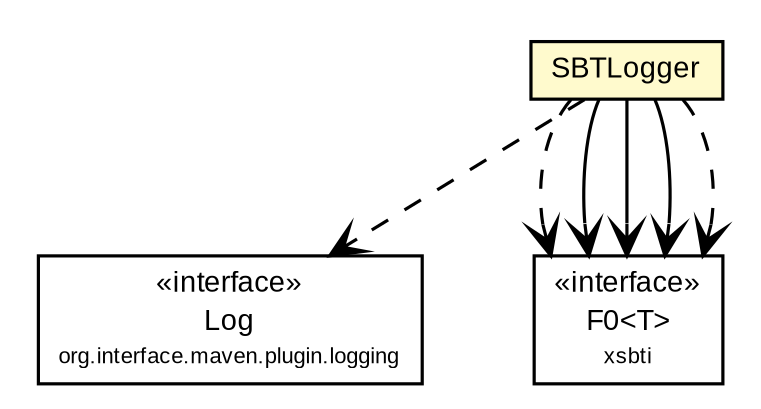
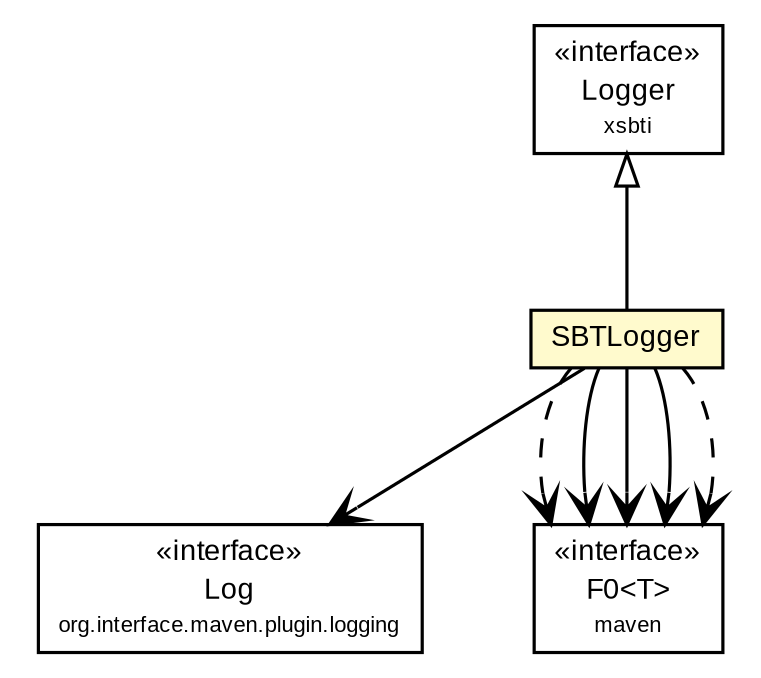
none -> (627, 90)
(471, 169) -> (471, 438)
(629, 357) -> (629, 625)
